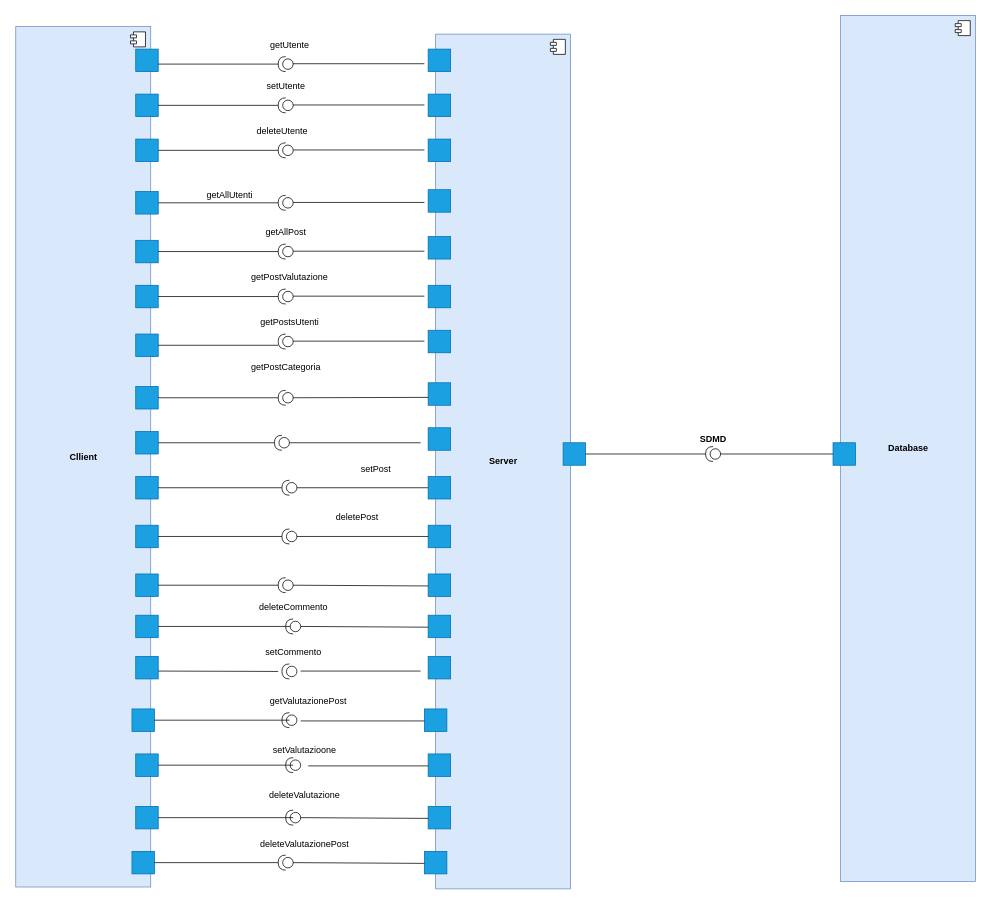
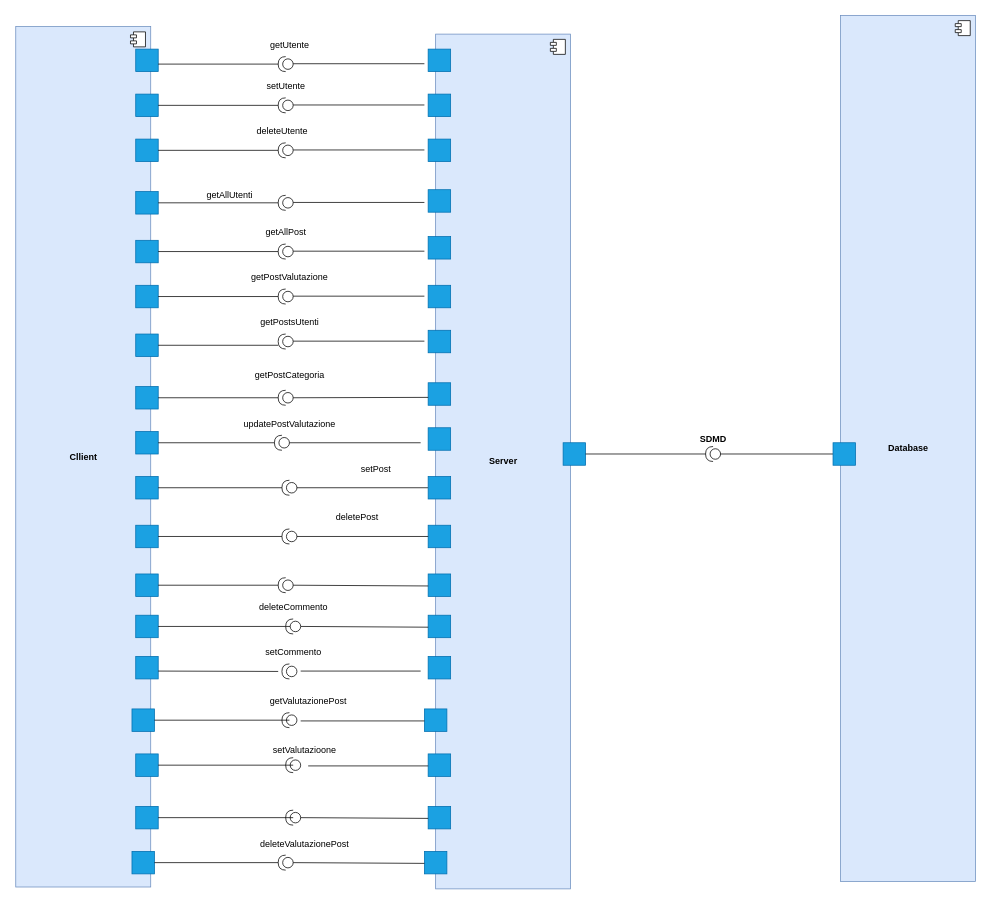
(285, 368) -> (289, 375)
none -> (289, 424)
(304, 795) -> none
